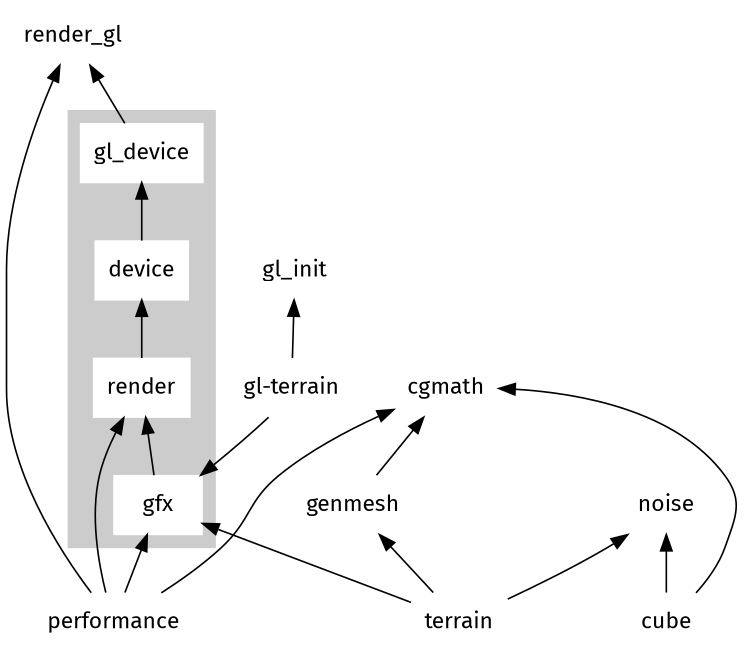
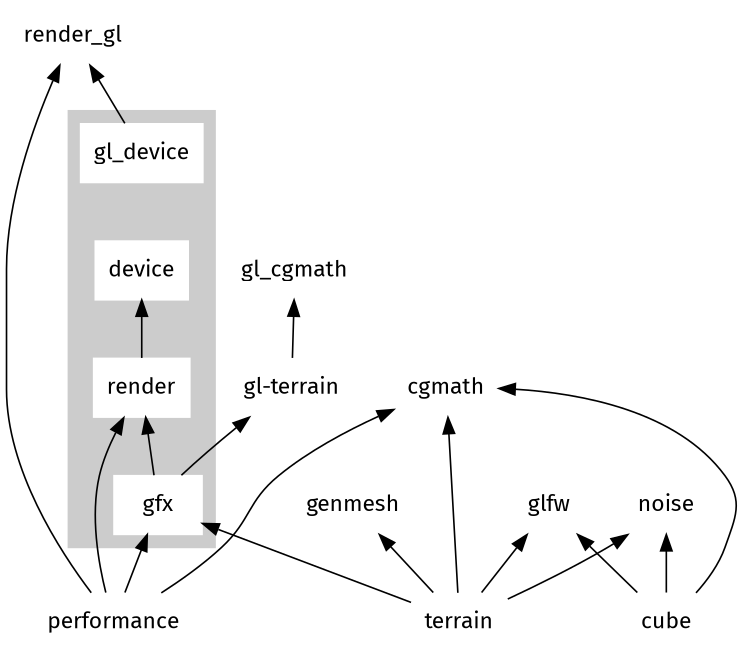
(142, 220) -> none
(295, 270) -> (295, 270)
(242, 441) -> (204, 455)
(395, 453) -> (453, 513)
none -> (549, 505)
